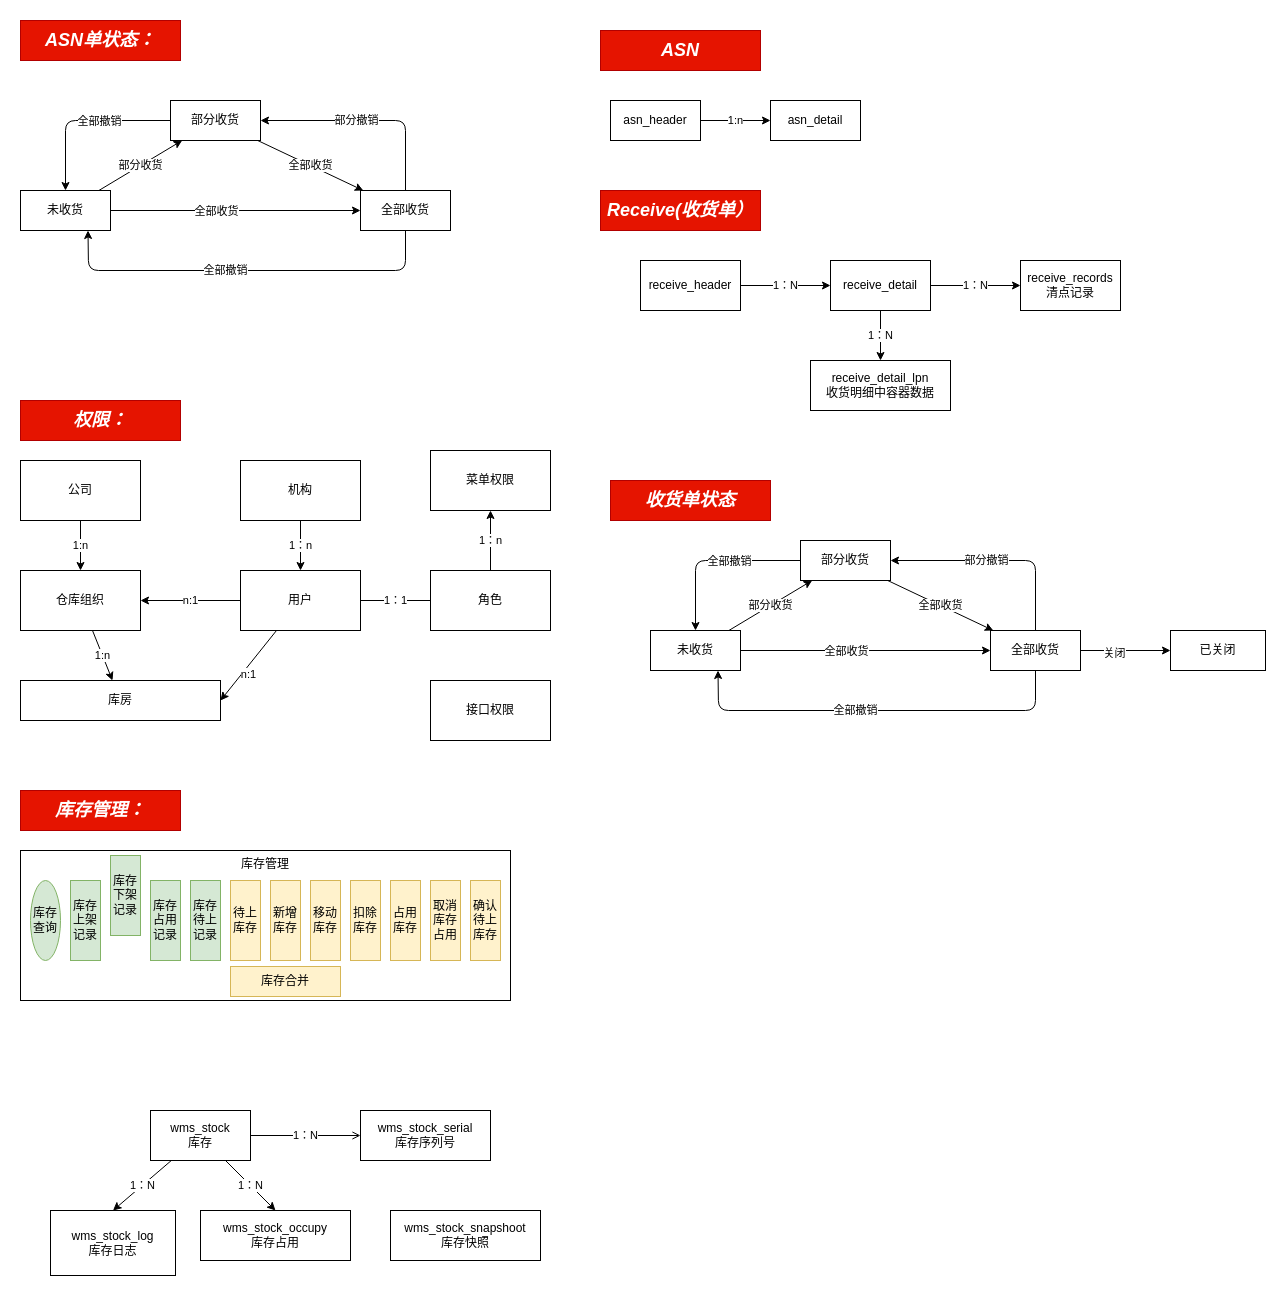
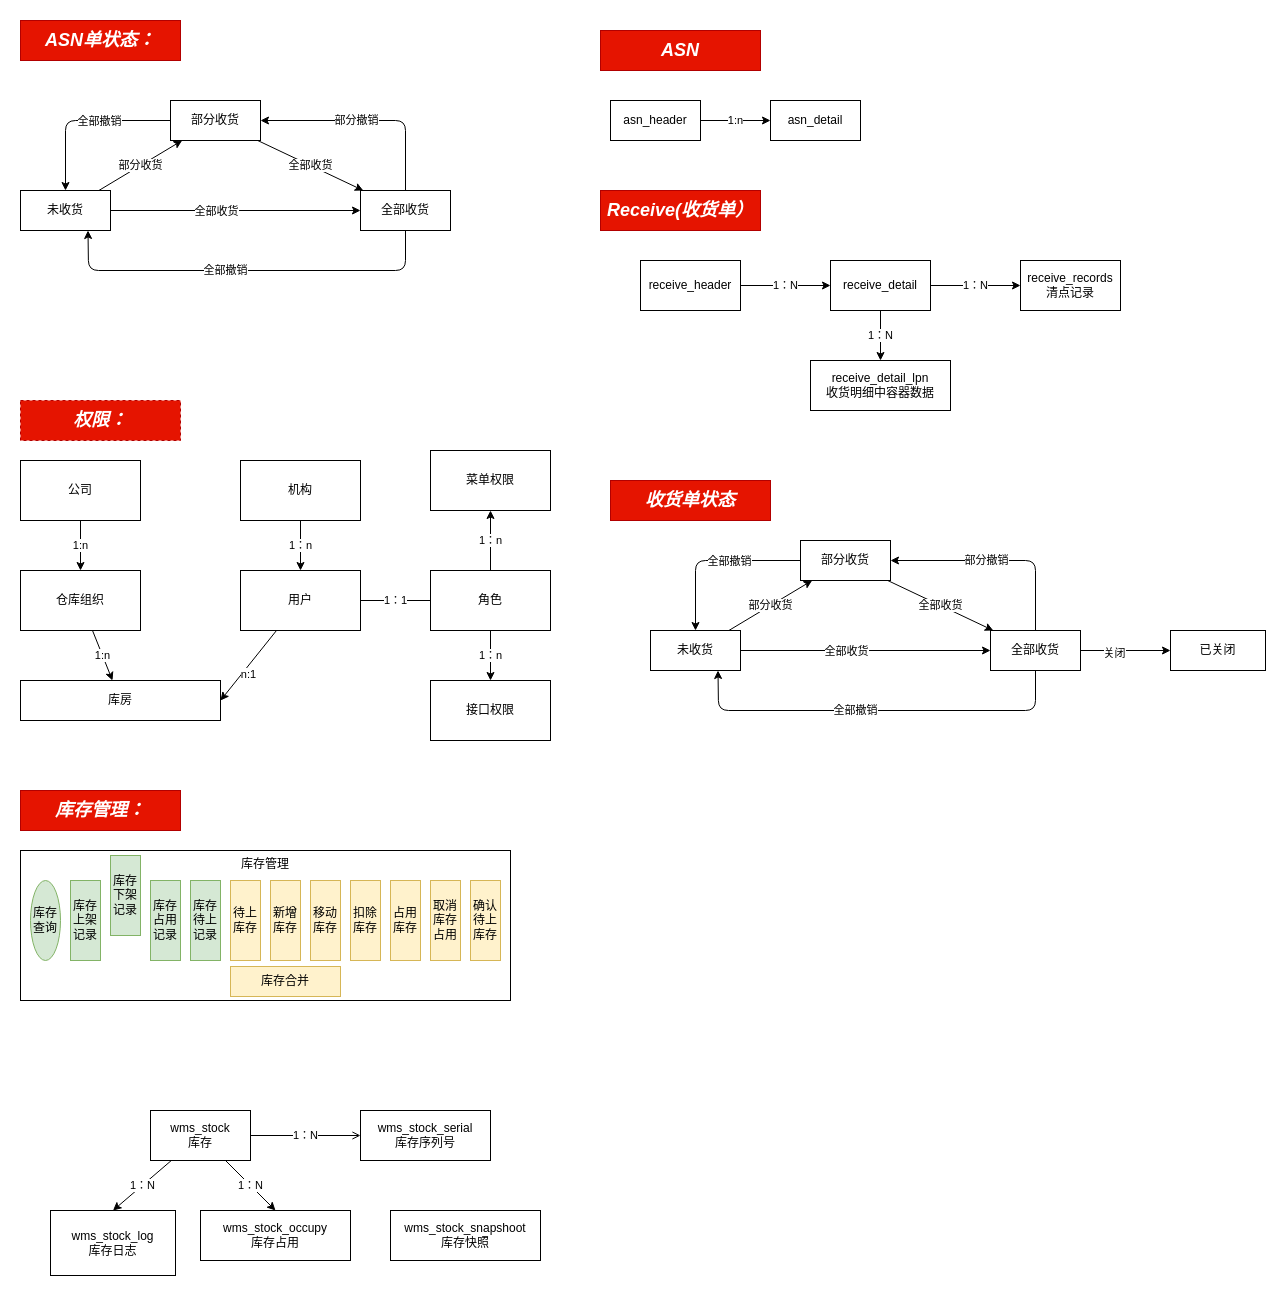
(101, 421) -> (101, 421)
(194, 601) -> none
none -> (491, 652)
